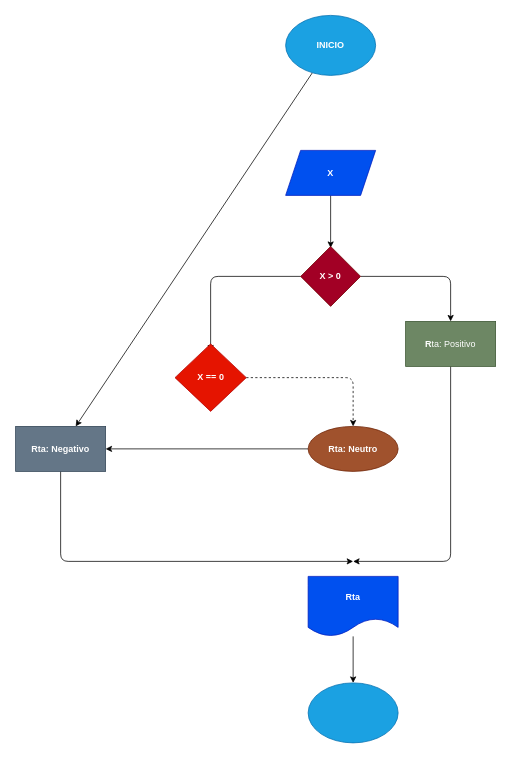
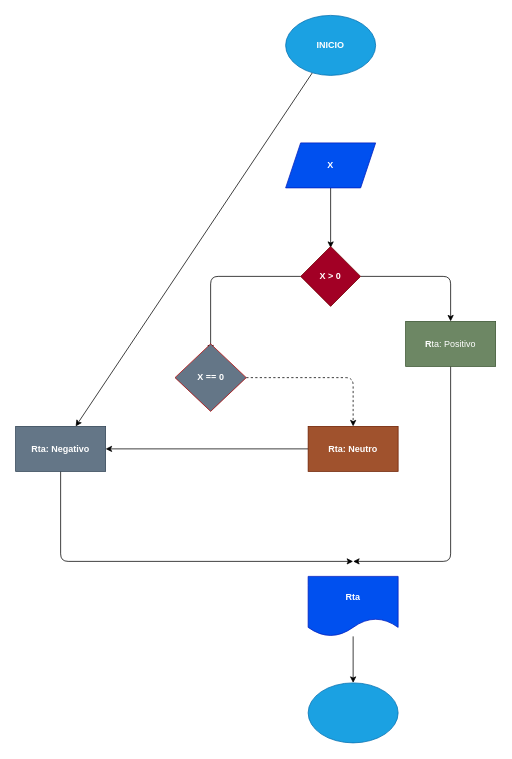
(330, 173) -> (330, 165)
(210, 378) -> (210, 378)
(353, 449) -> (353, 449)
